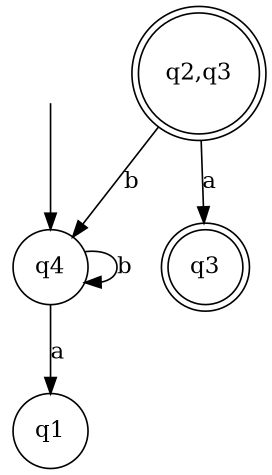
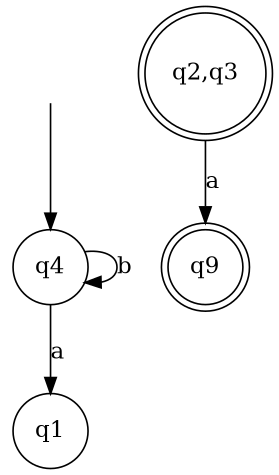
(121, 176) -> none
(205, 267) -> (205, 267)
